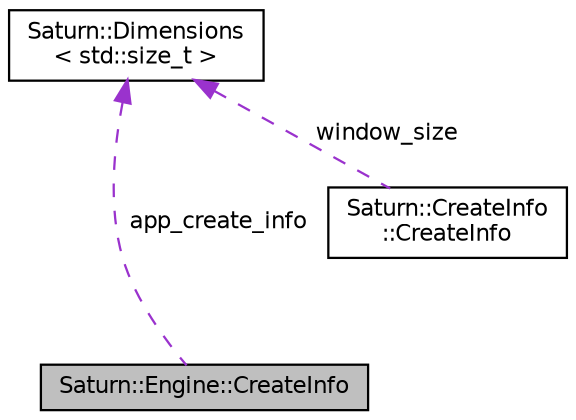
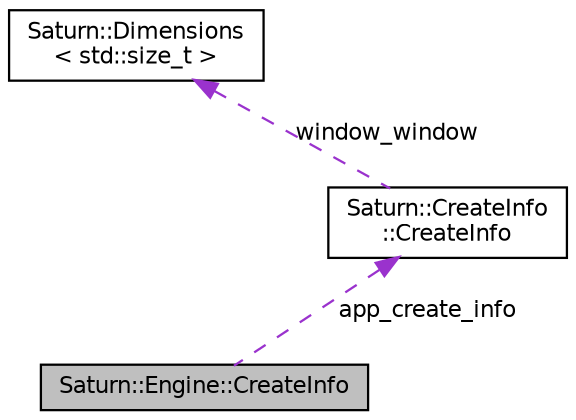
(384, 134) -> (384, 134)
(119, 243) -> (307, 318)
